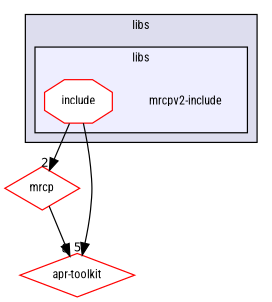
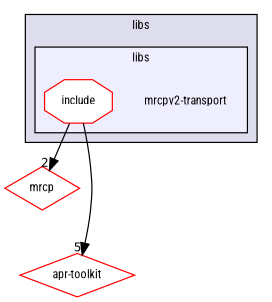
(186, 101) -> (186, 101)
(57, 226) -> none
